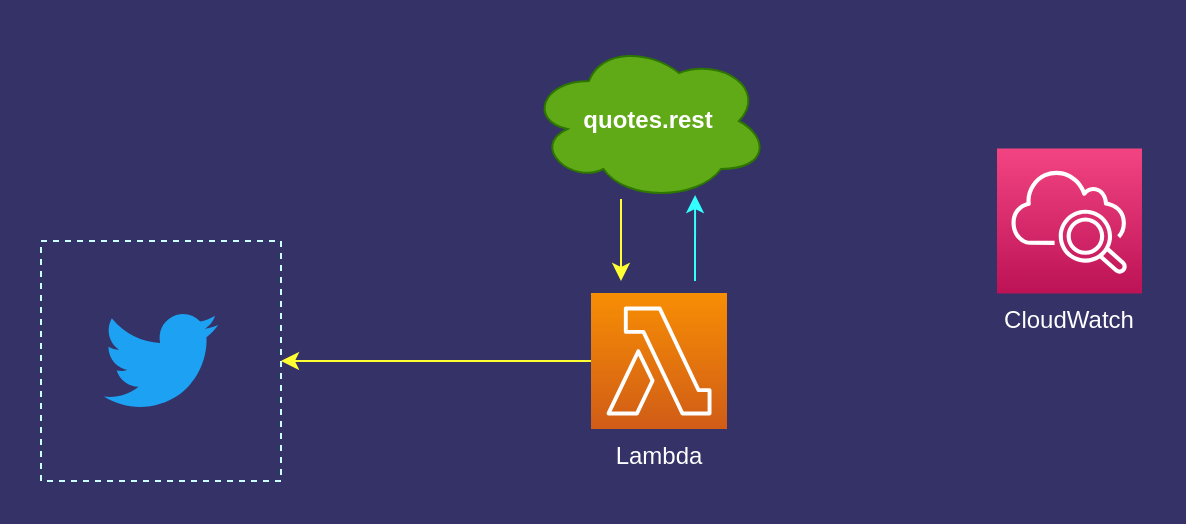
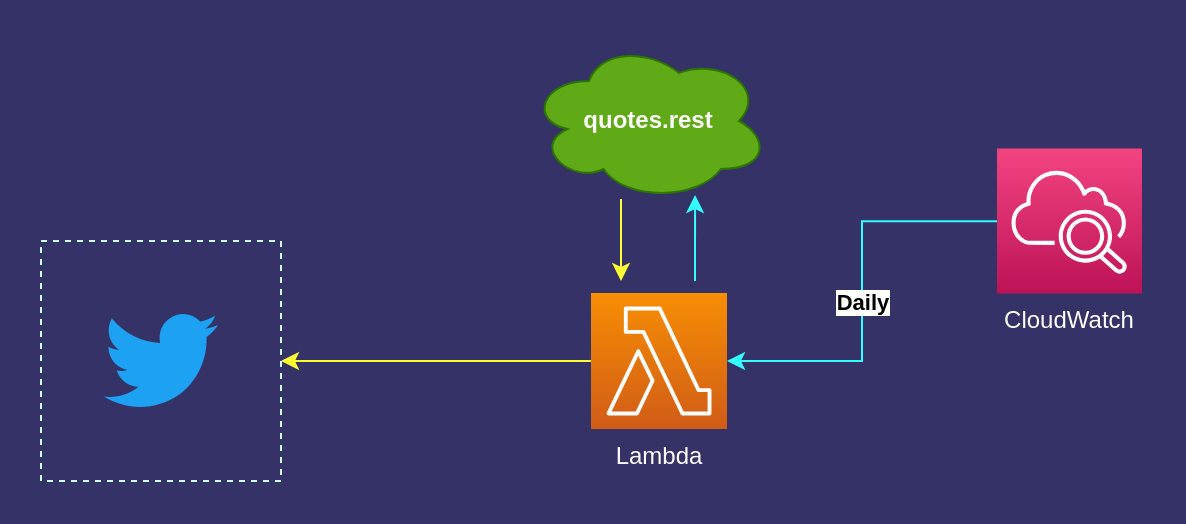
none -> (862, 285)
